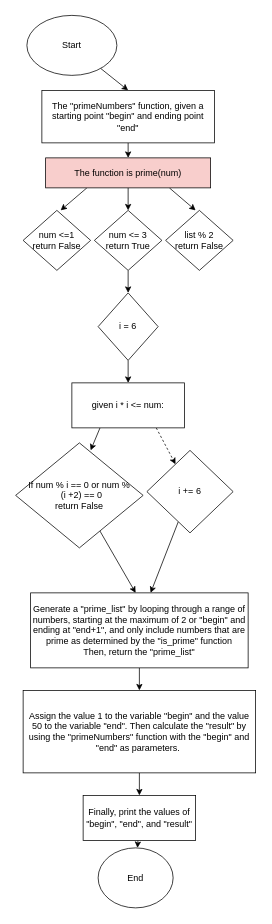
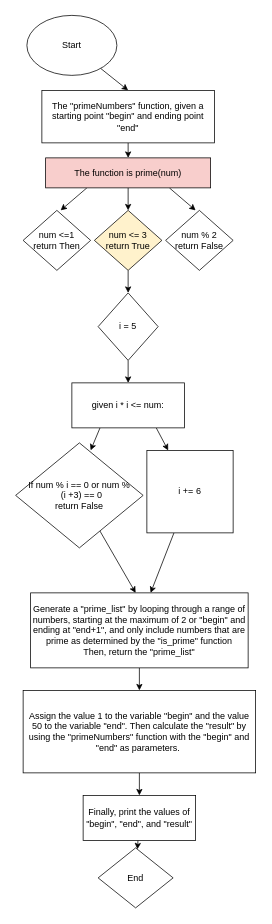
(57, 240) -> (57, 240)
(128, 240) -> (128, 240)
(199, 240) -> (199, 240)
(128, 327) -> (128, 327)
(165, 444) -> (161, 437)
(190, 492) -> (190, 492)
(79, 495) -> (79, 495)
(135, 878) -> (135, 878)
